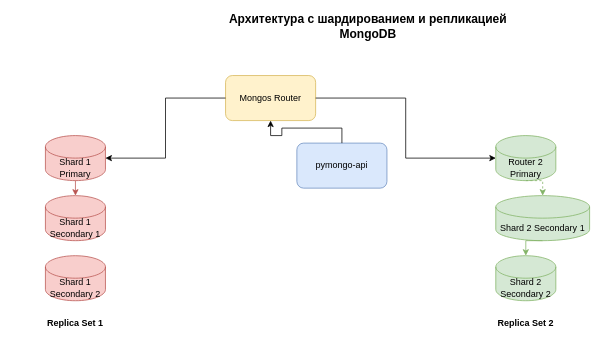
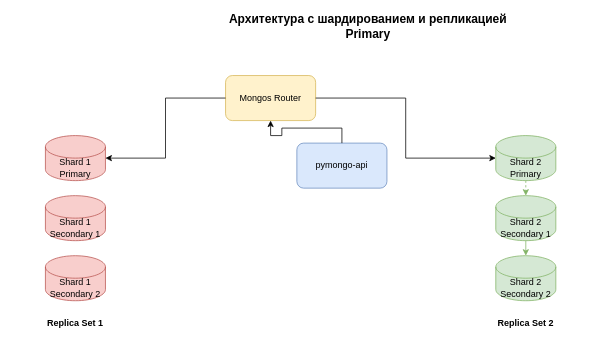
(368, 27) -> (368, 27)
(525, 168) -> (525, 168)
(75, 185) -> none
(542, 218) -> (525, 218)
